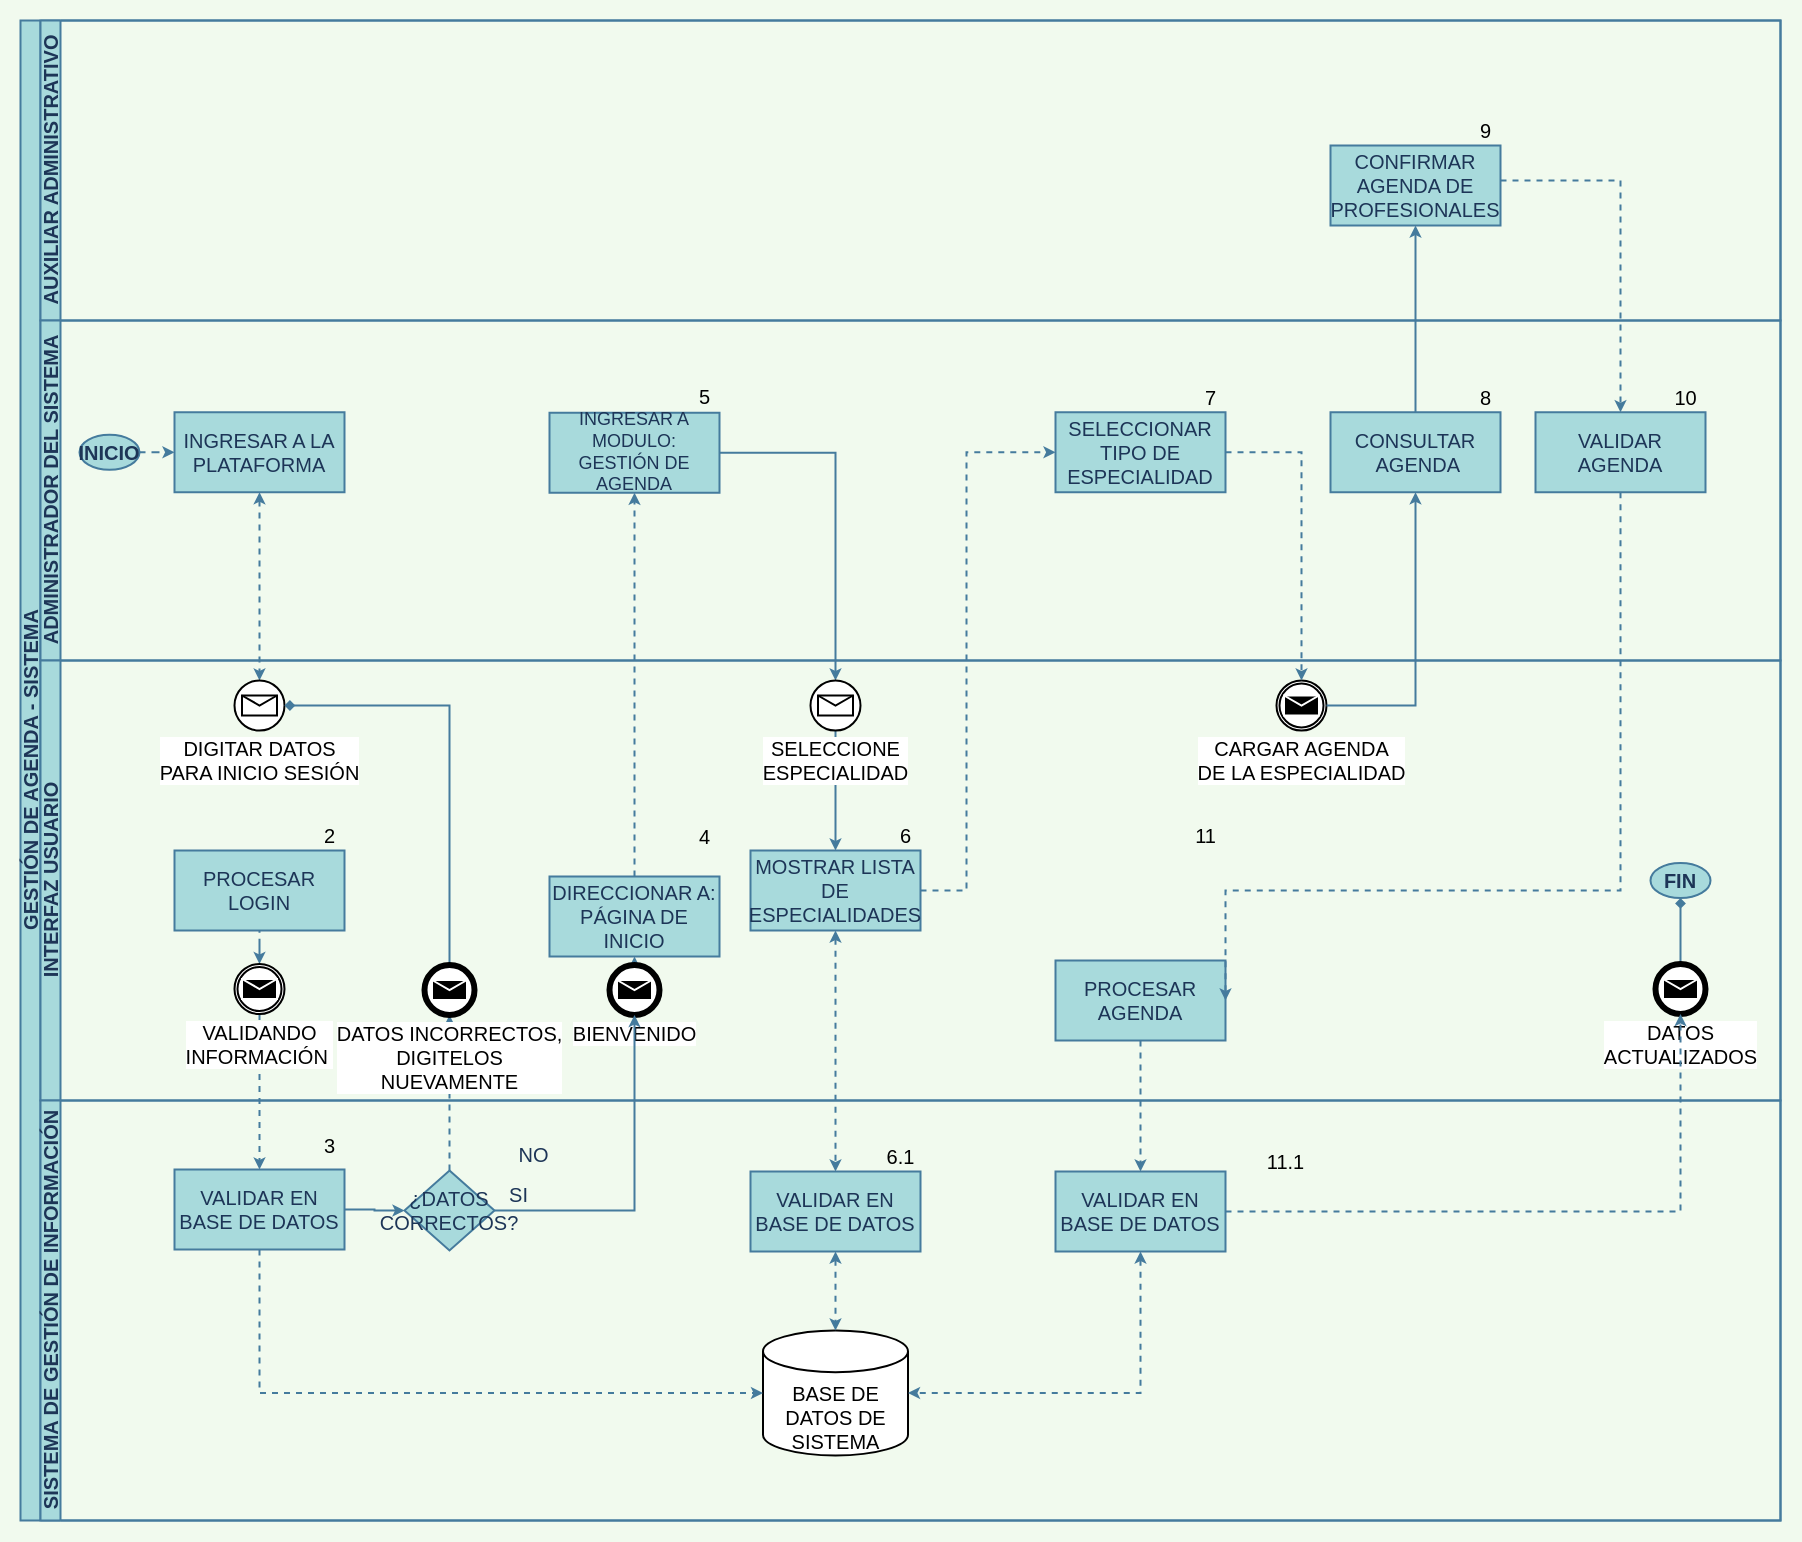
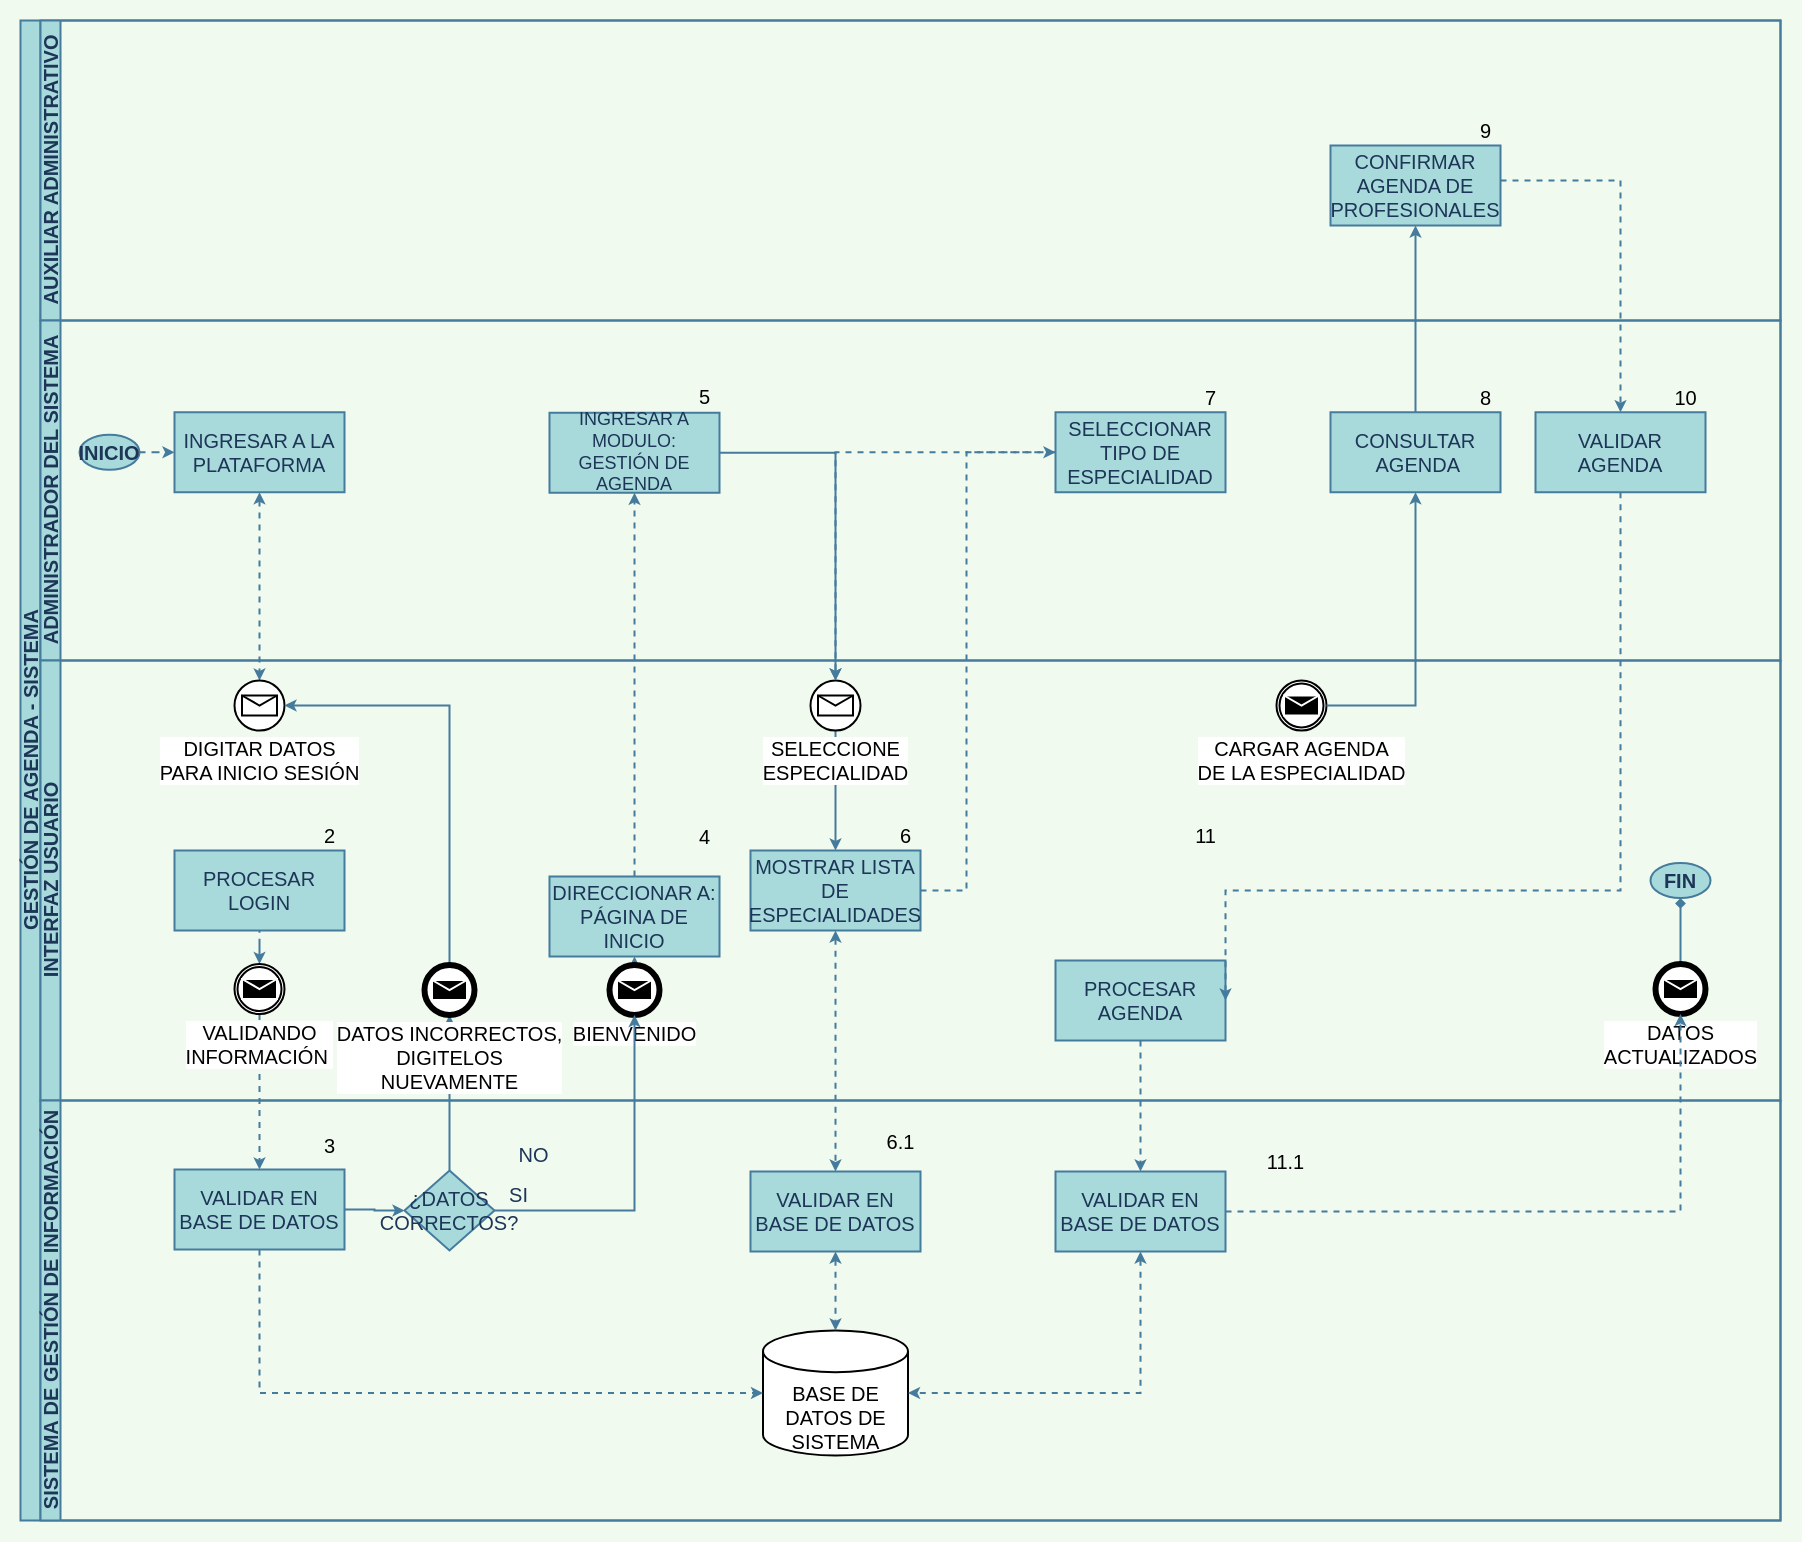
(1302, 524) -> (900, 452)
(295, 706) -> (295, 706)
(450, 1134) -> (450, 1134)
(901, 1157) -> (901, 1142)
